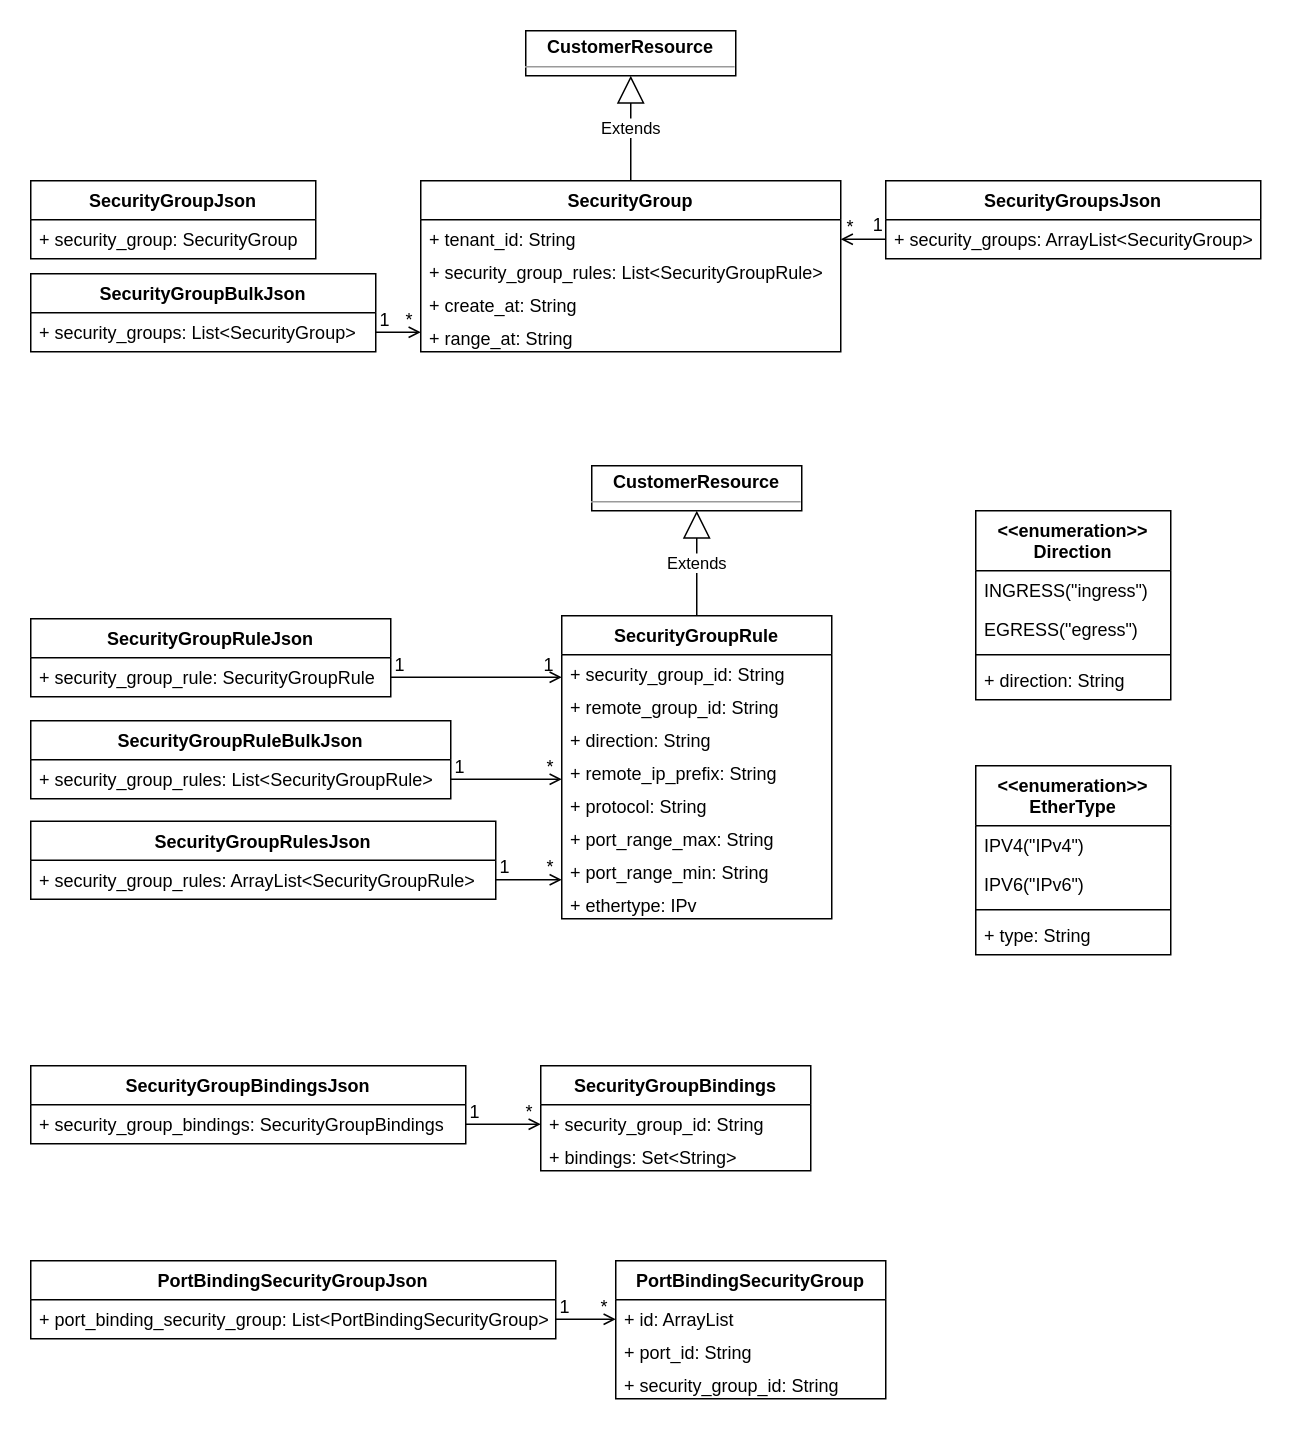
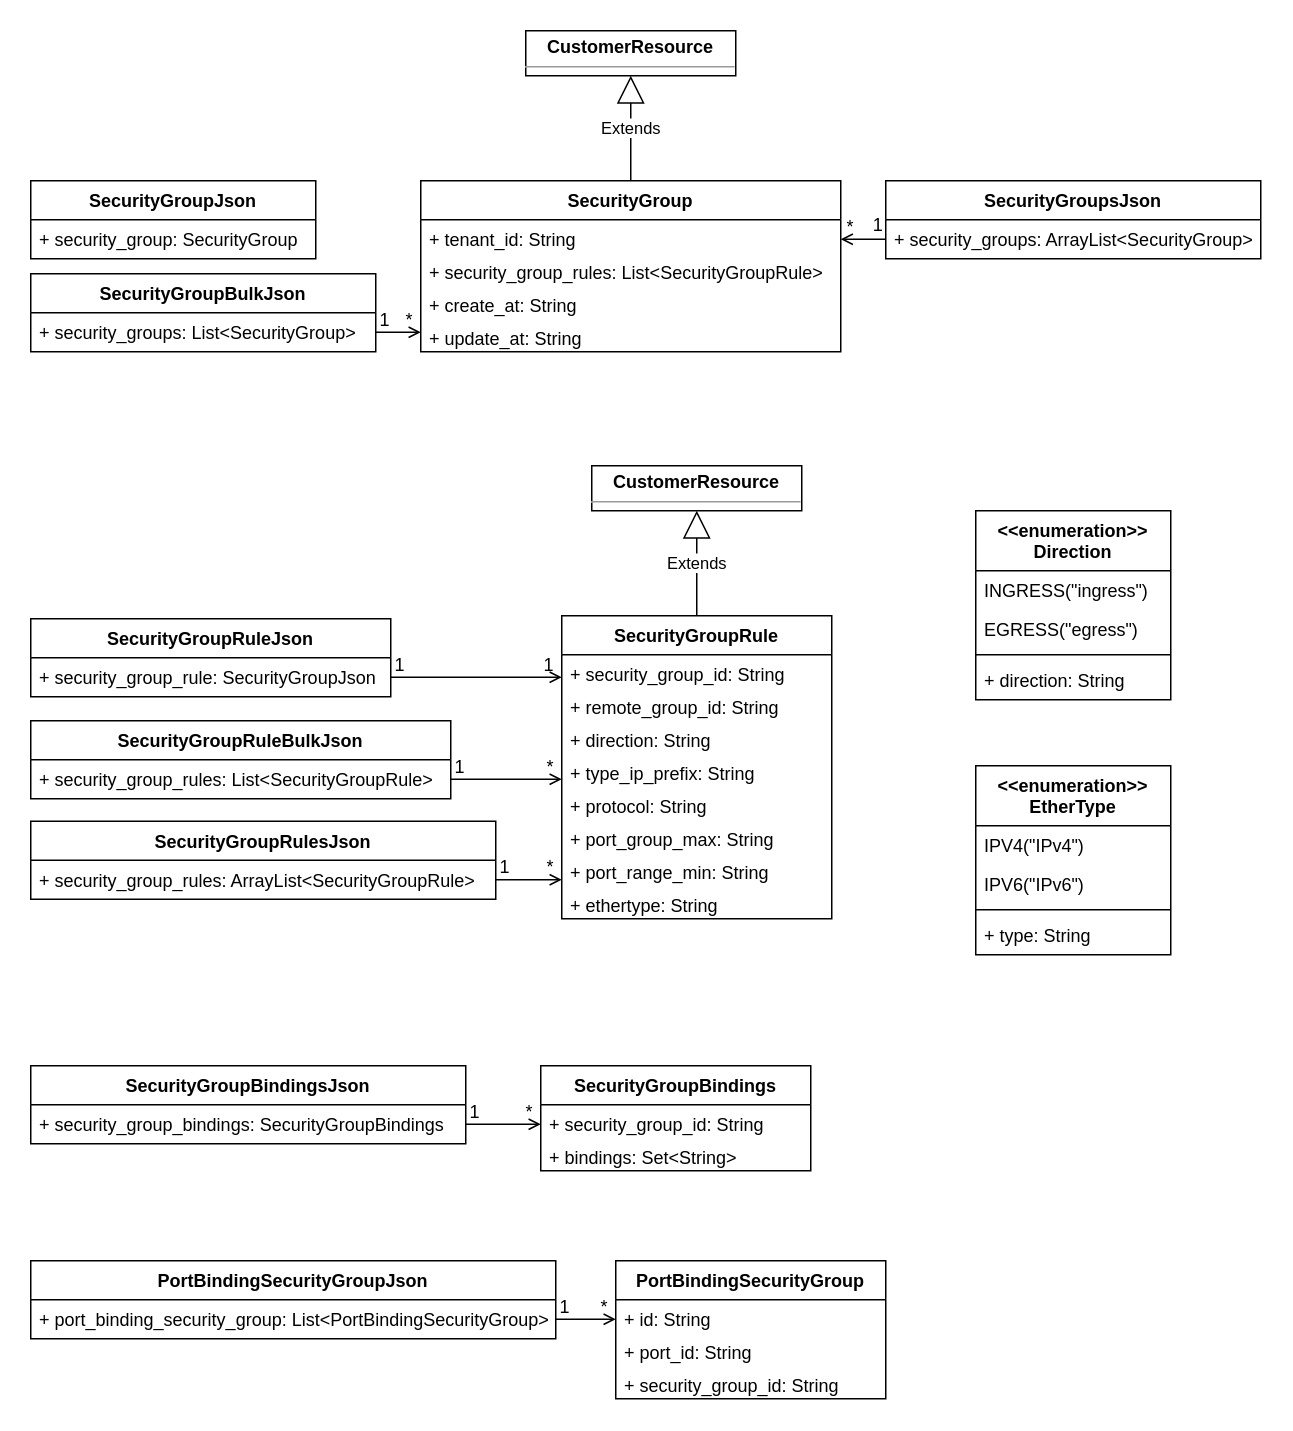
(510, 339) -> (515, 339)
(224, 678) -> (227, 678)
(687, 774) -> (677, 774)
(682, 840) -> (682, 840)
(644, 906) -> (656, 906)
(688, 1320) -> (673, 1320)
